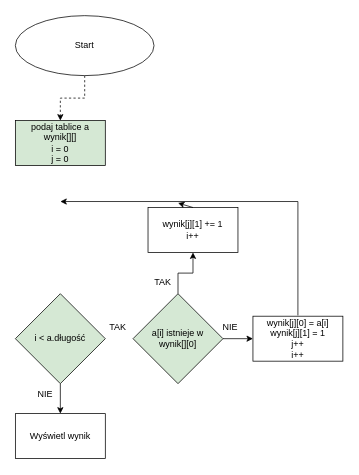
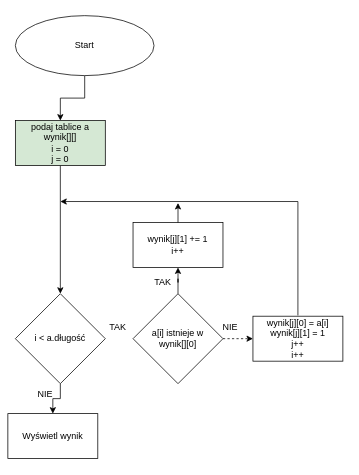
(76, 98) -> (76, 98)
none -> (60, 227)
(193, 230) -> (178, 245)
(60, 339) -> (60, 339)
(178, 339) -> (178, 339)
(234, 339) -> (234, 339)
(60, 436) -> (53, 436)
